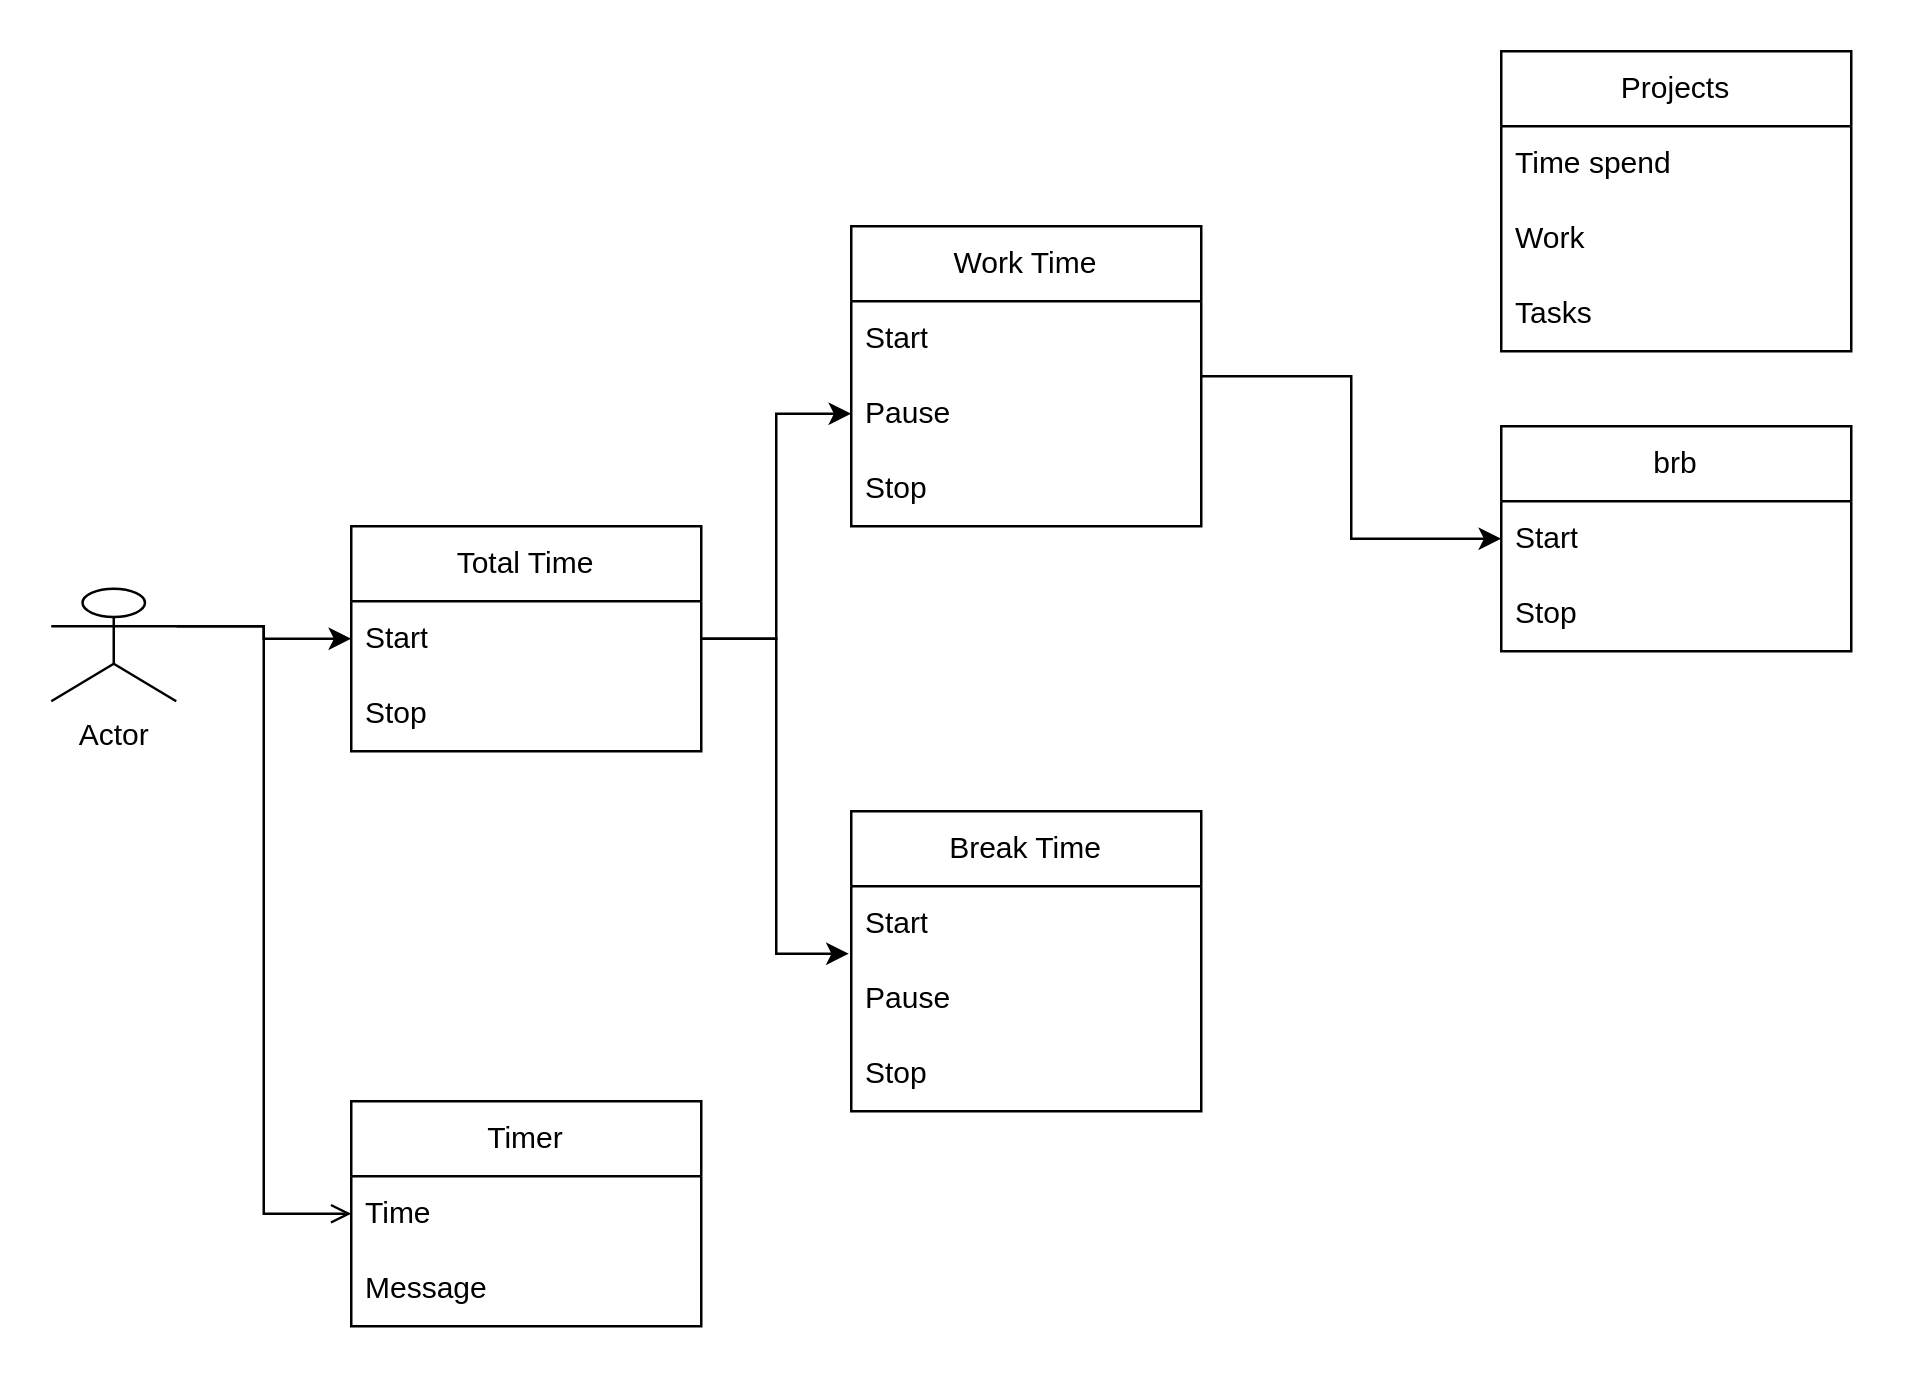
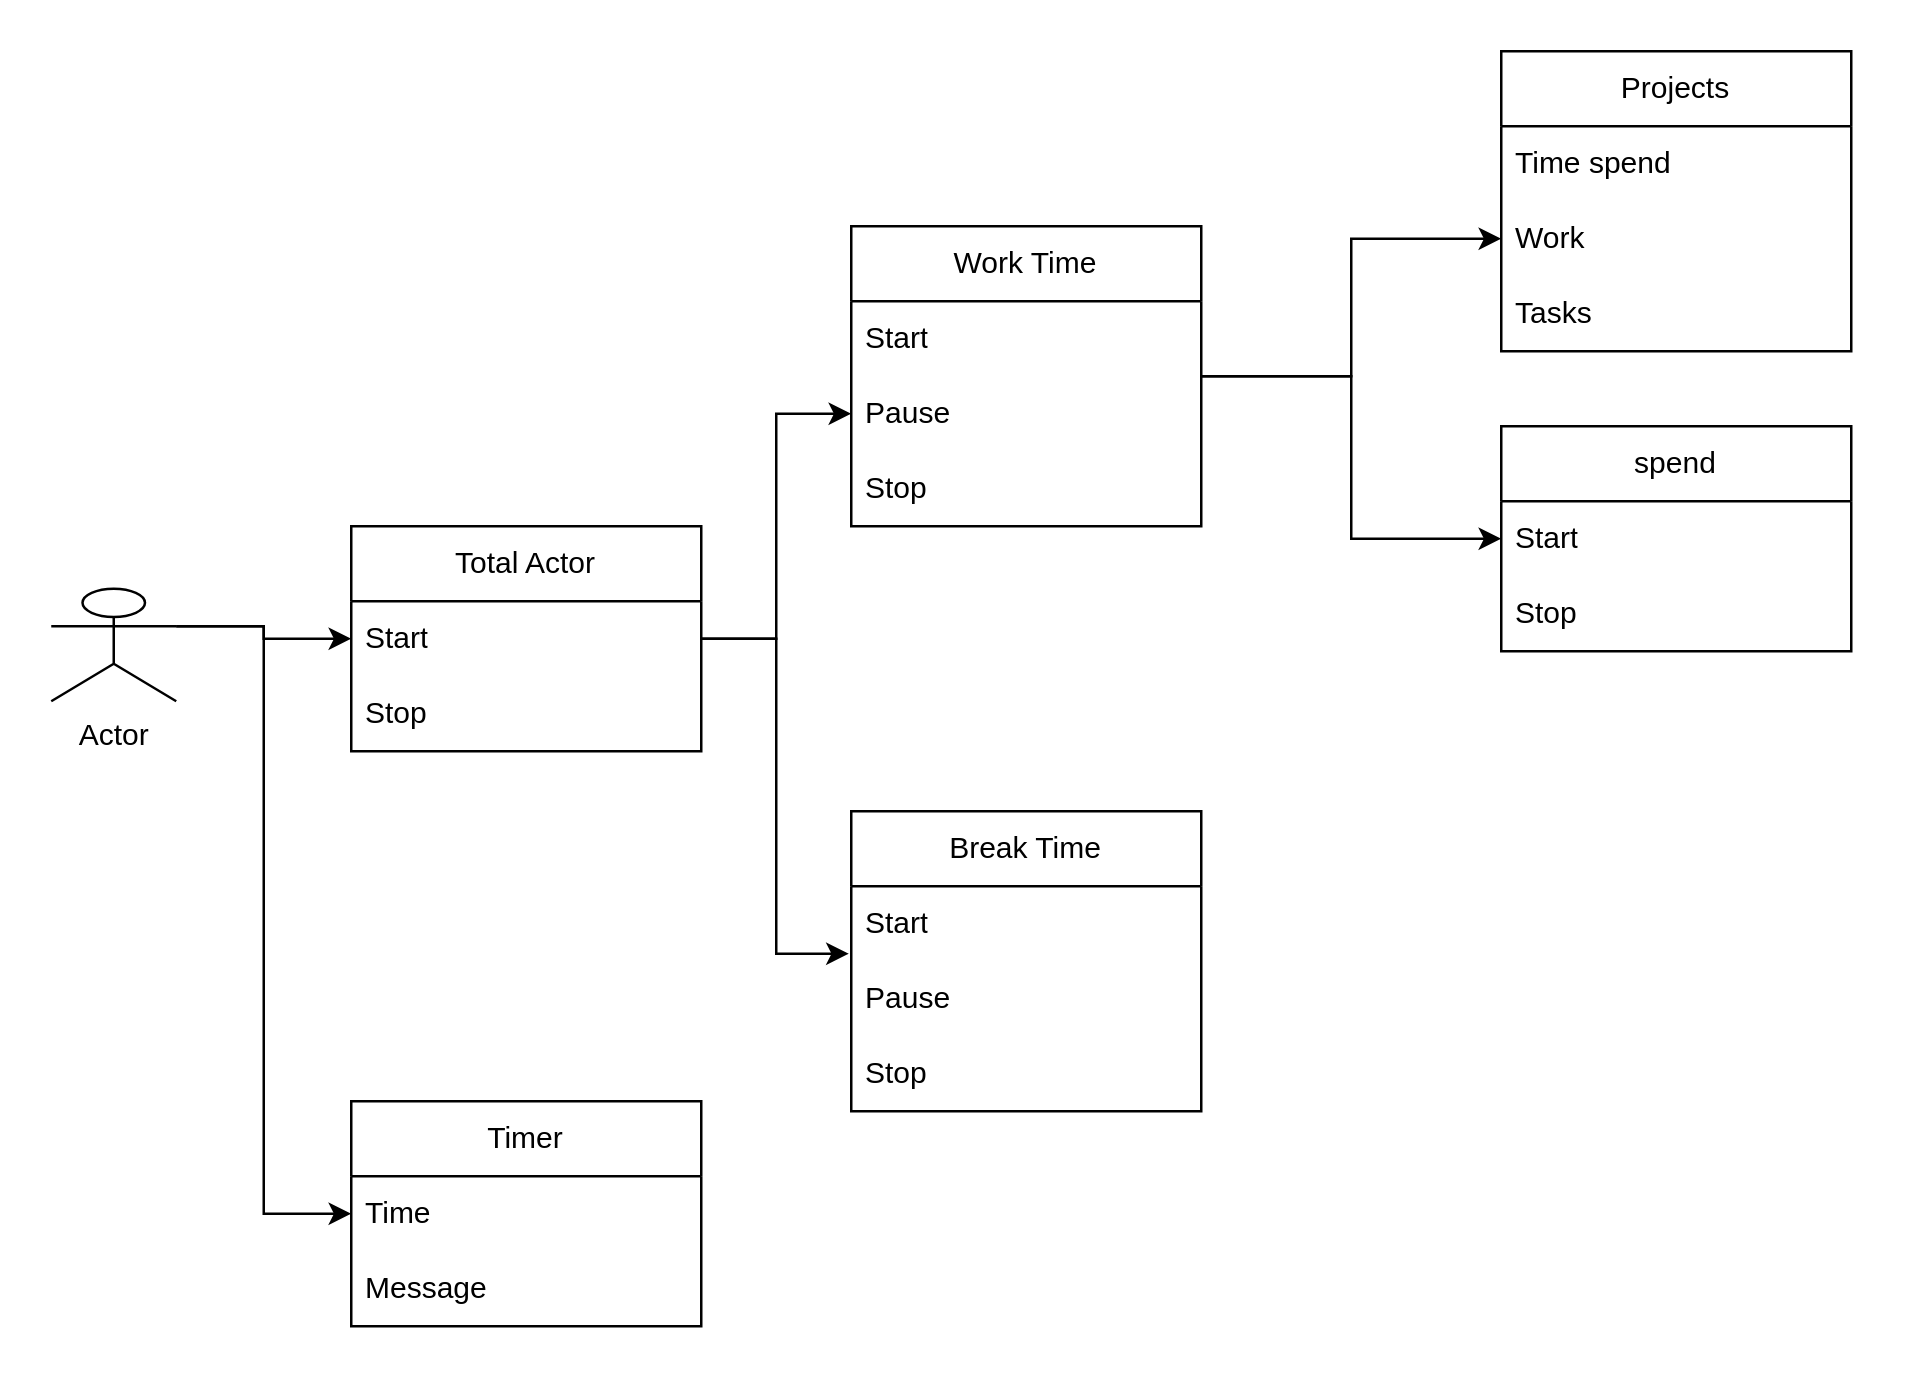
none -> (1351, 239)
(1676, 464) -> (1676, 464)
(526, 564) -> (526, 564)
(337, 1214) -> (333, 1214)
